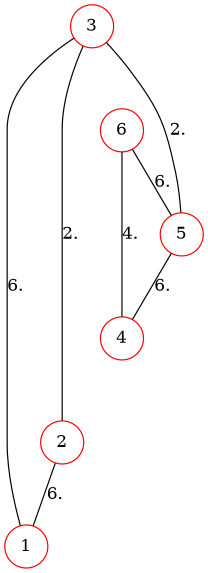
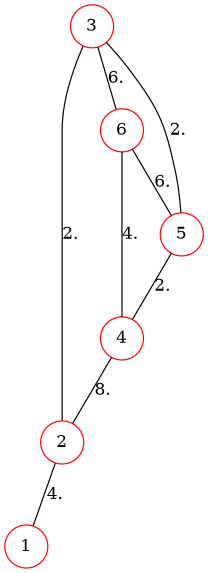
(7, 269) -> (107, 78)
(163, 286) -> (163, 286)
none -> (92, 390)
(55, 494) -> (55, 494)
